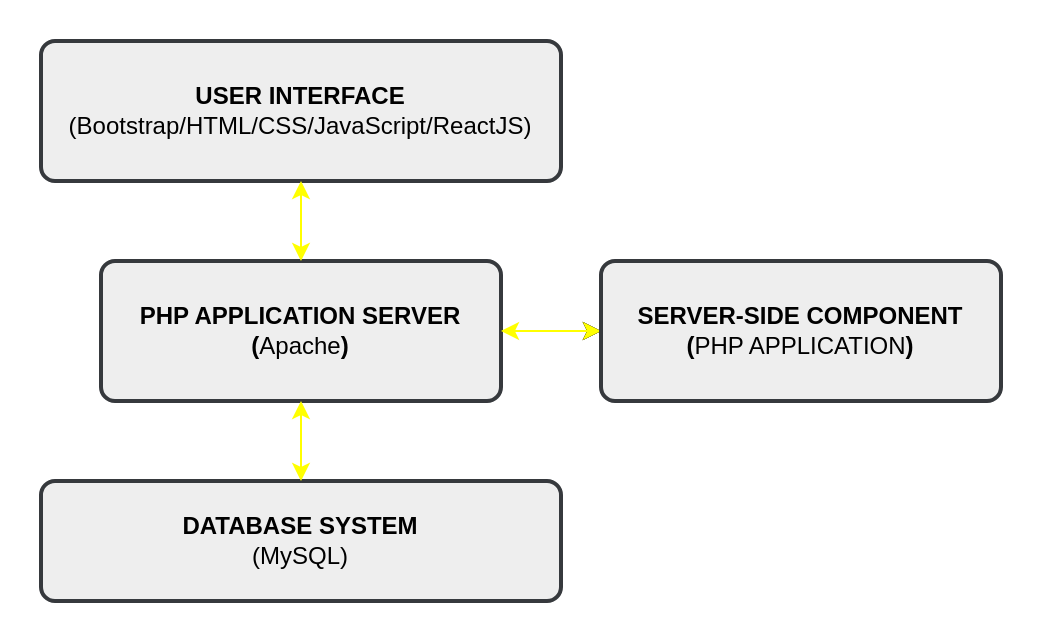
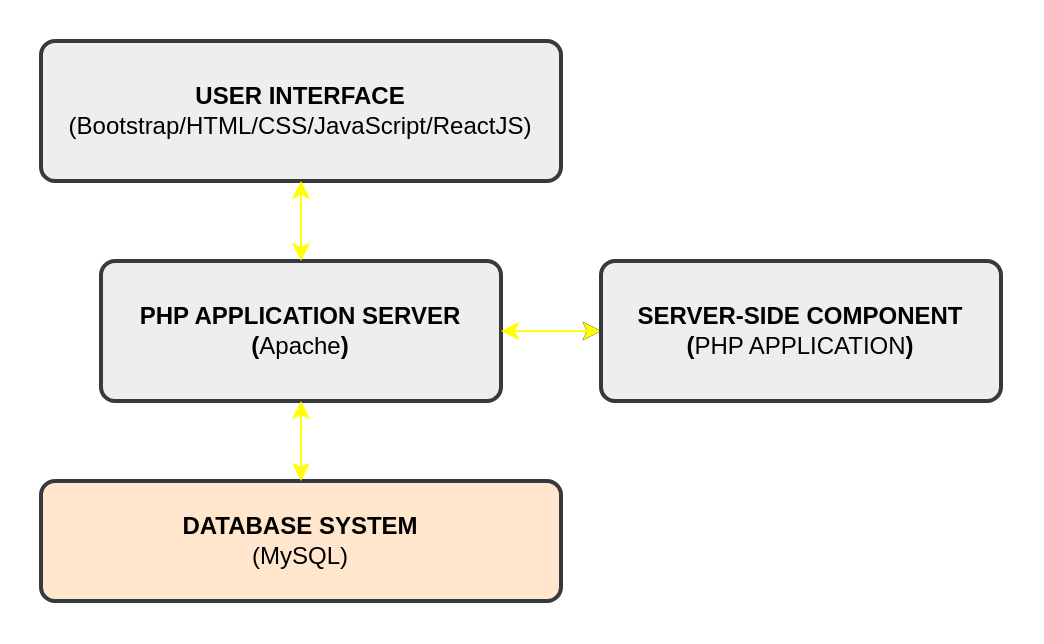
(301, 541) -> (301, 541)
